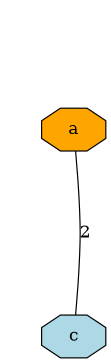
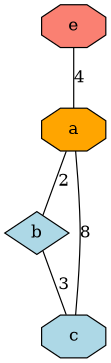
none -> (74, 26)
none -> (37, 233)
(86, 233) -> (86, 233)
